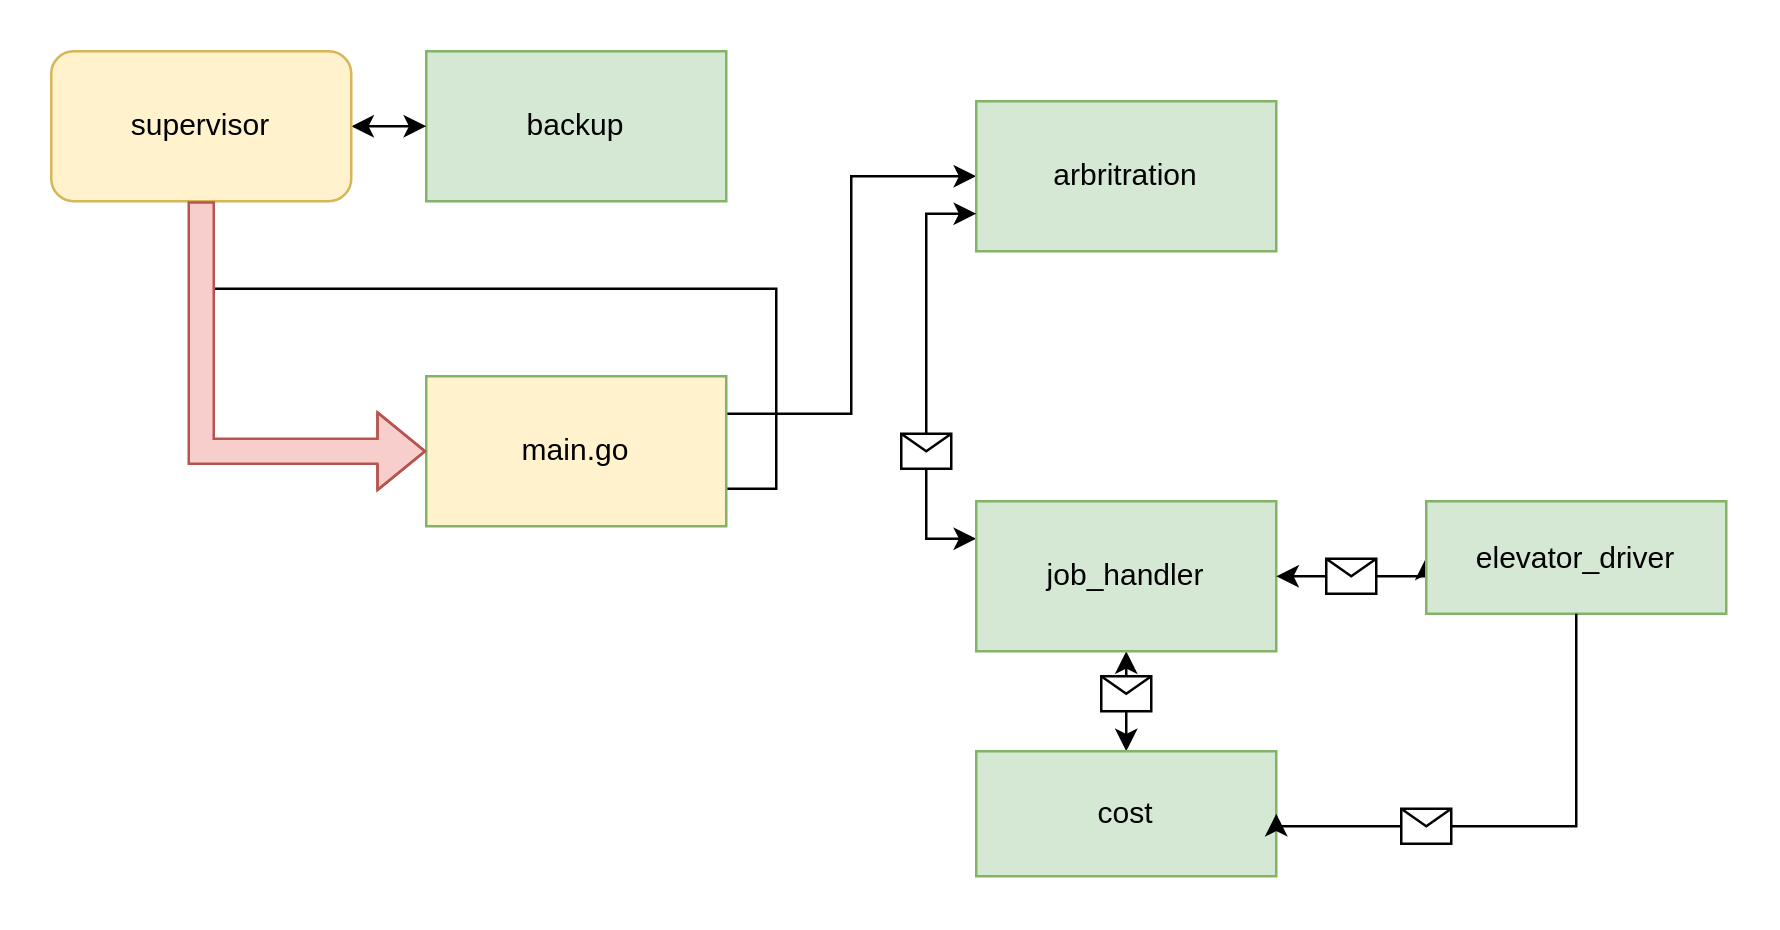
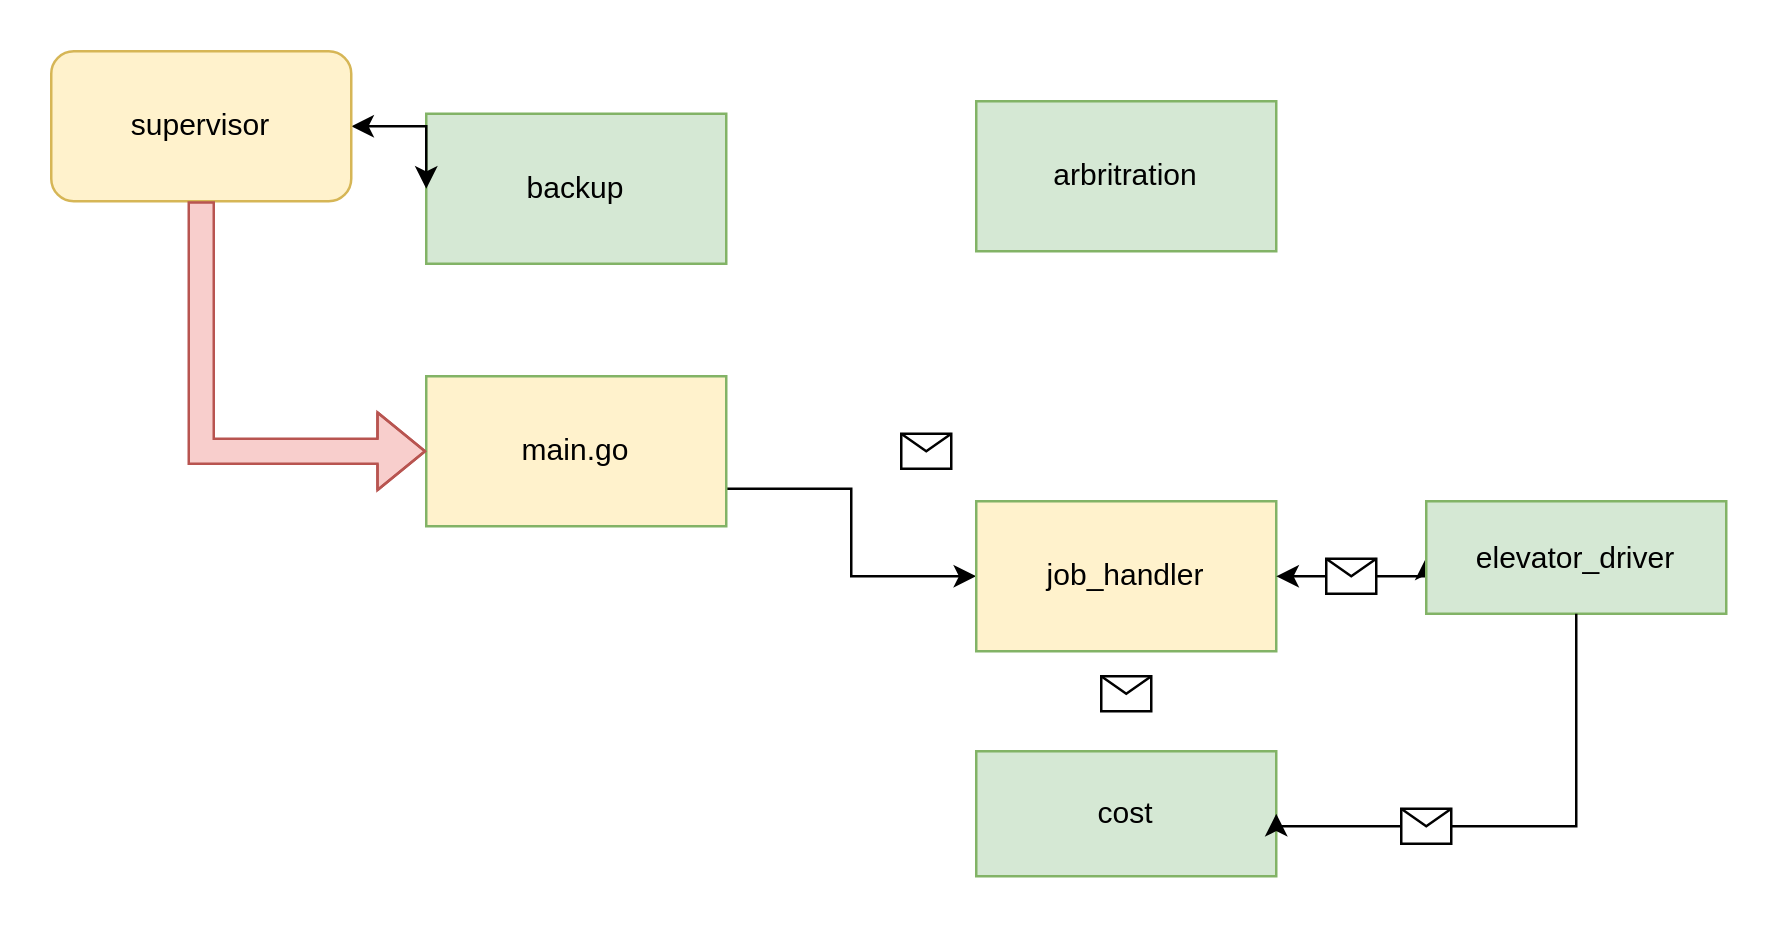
(576, 126) -> (576, 189)
(851, 276) -> none
(555, 289) -> (851, 549)
(926, 307) -> none
(1126, 576) -> (1126, 576)
(1126, 723) -> none
